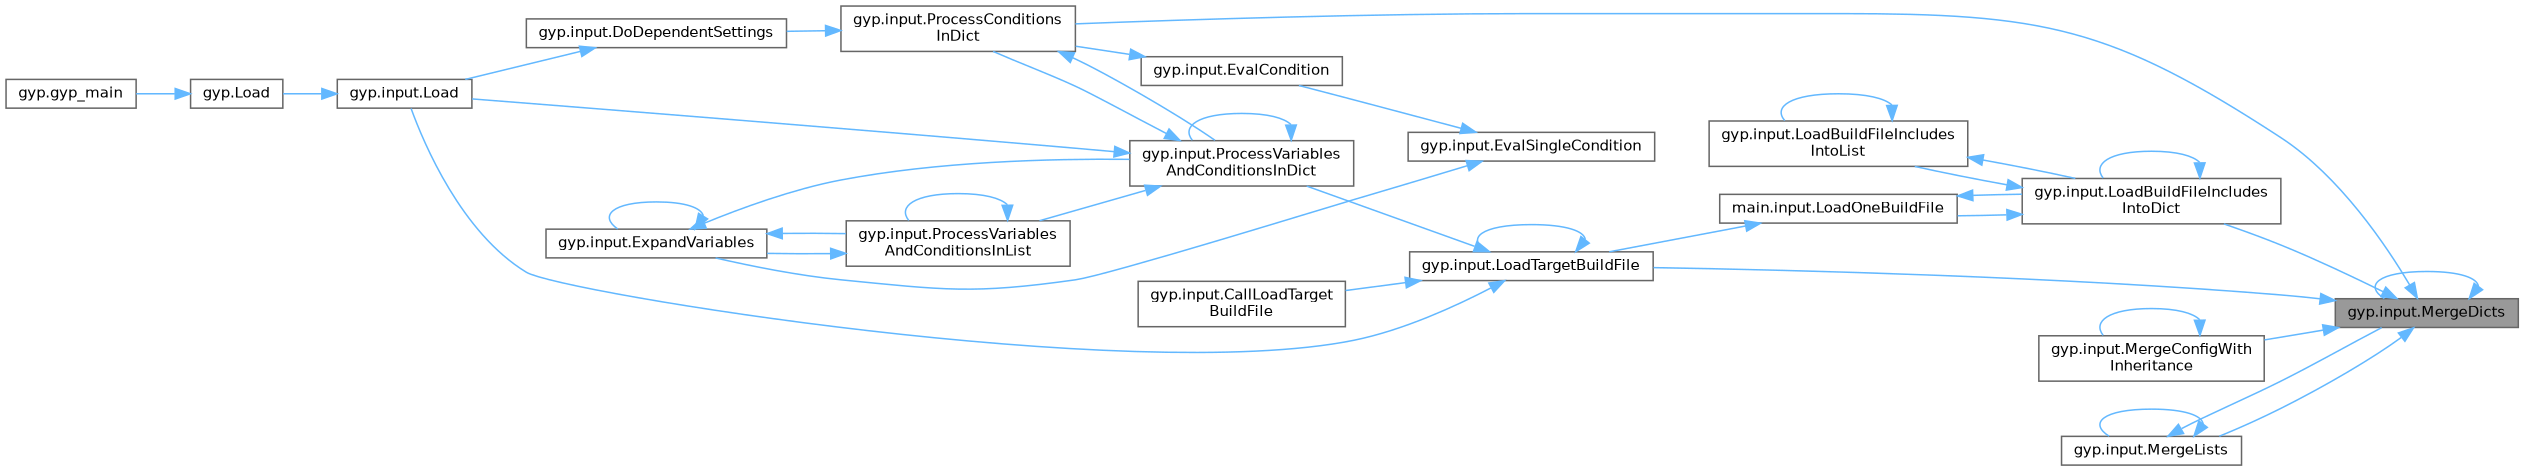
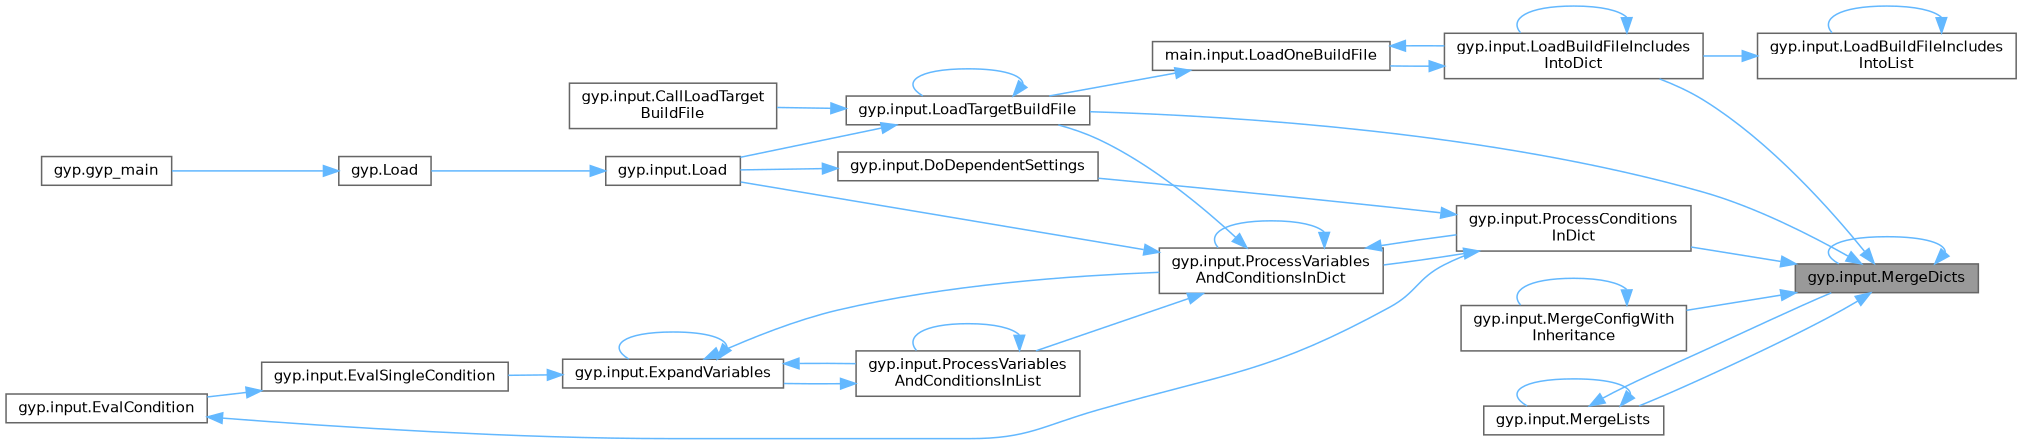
(1961, 176) -> none
(1391, 216) -> (1153, 171)
(1098, 275) -> (528, 375)
